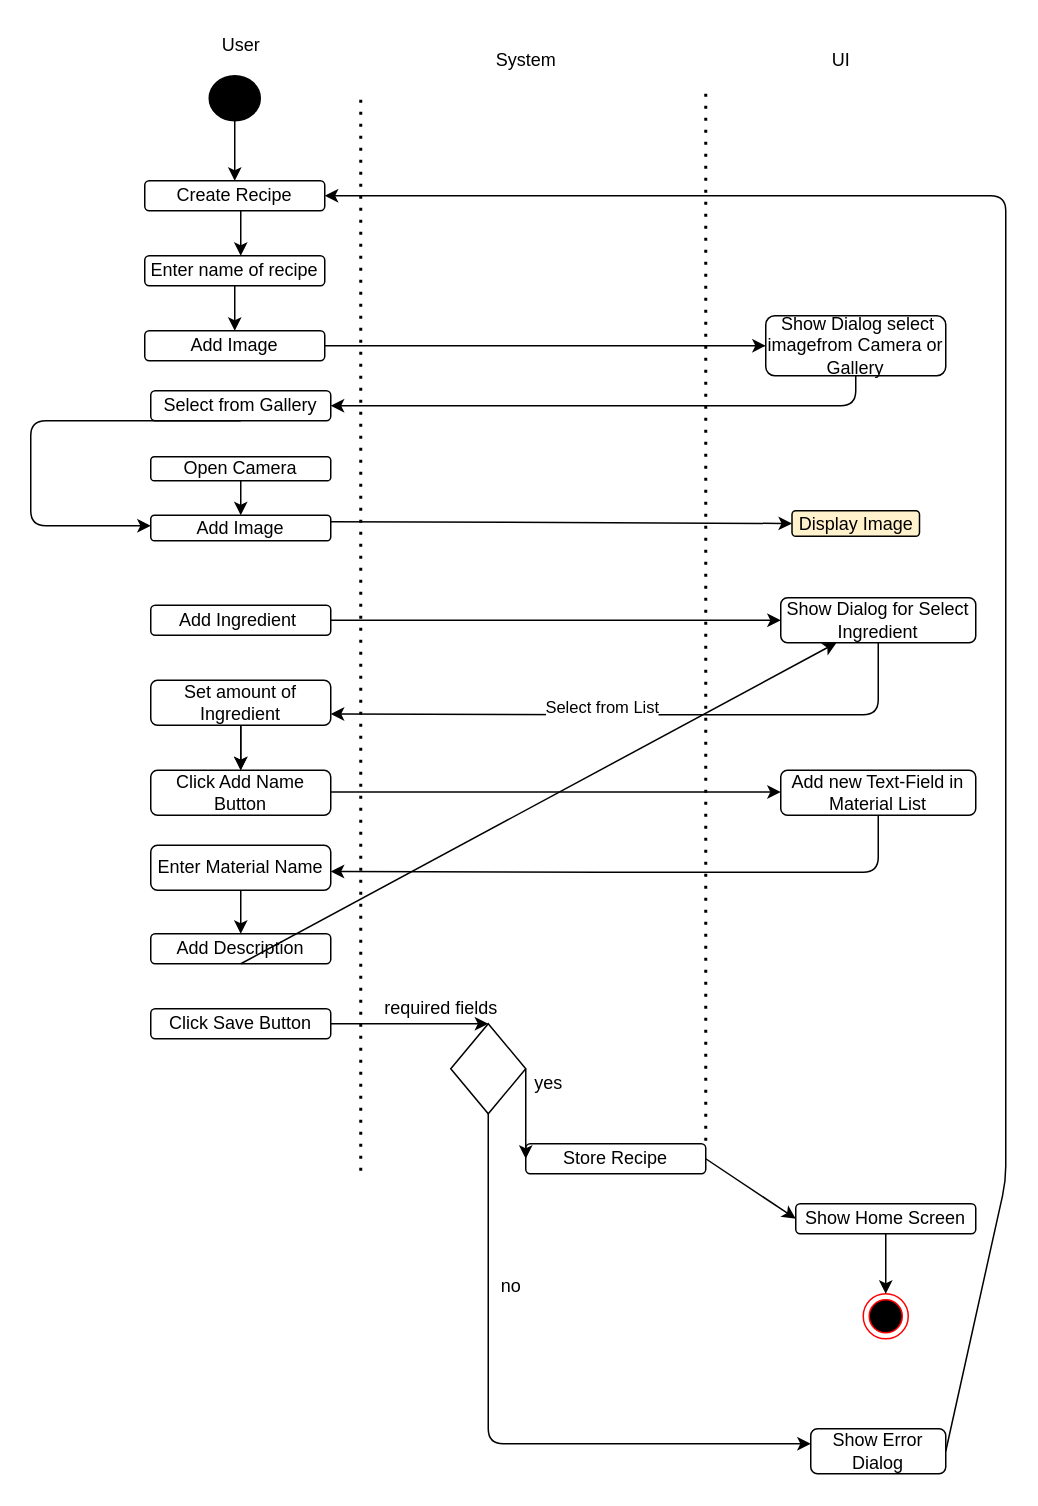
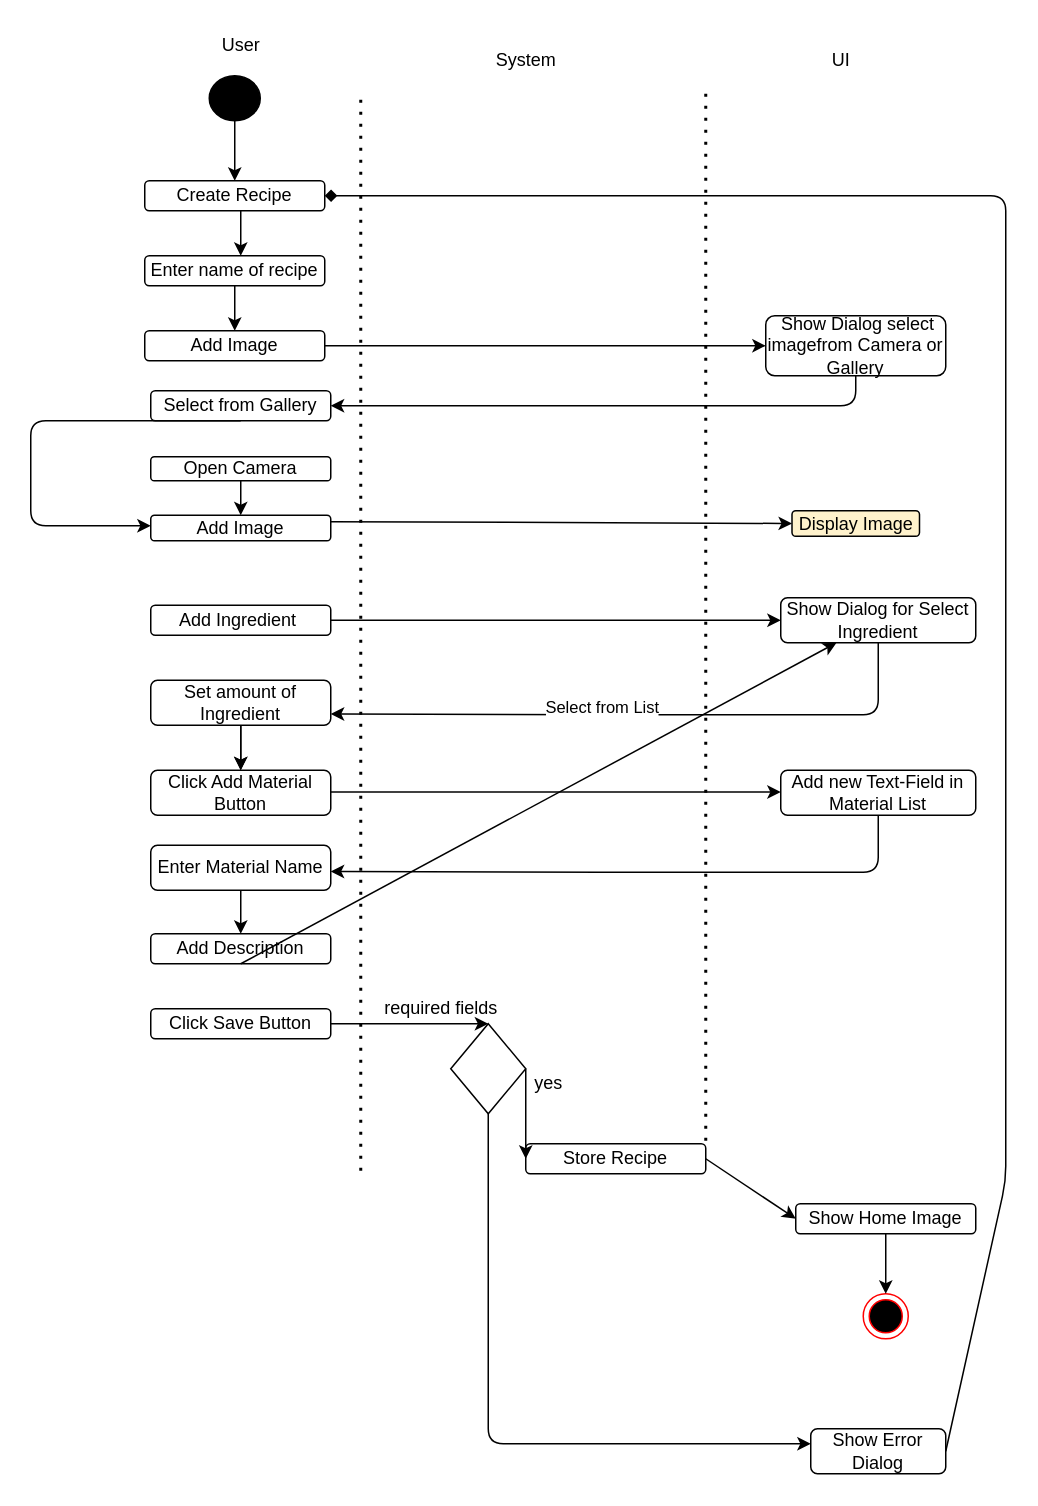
(336, 196) -> (337, 196)
(241, 793) -> (241, 793)
(886, 1219) -> (886, 1219)
(511, 1286) -> none
